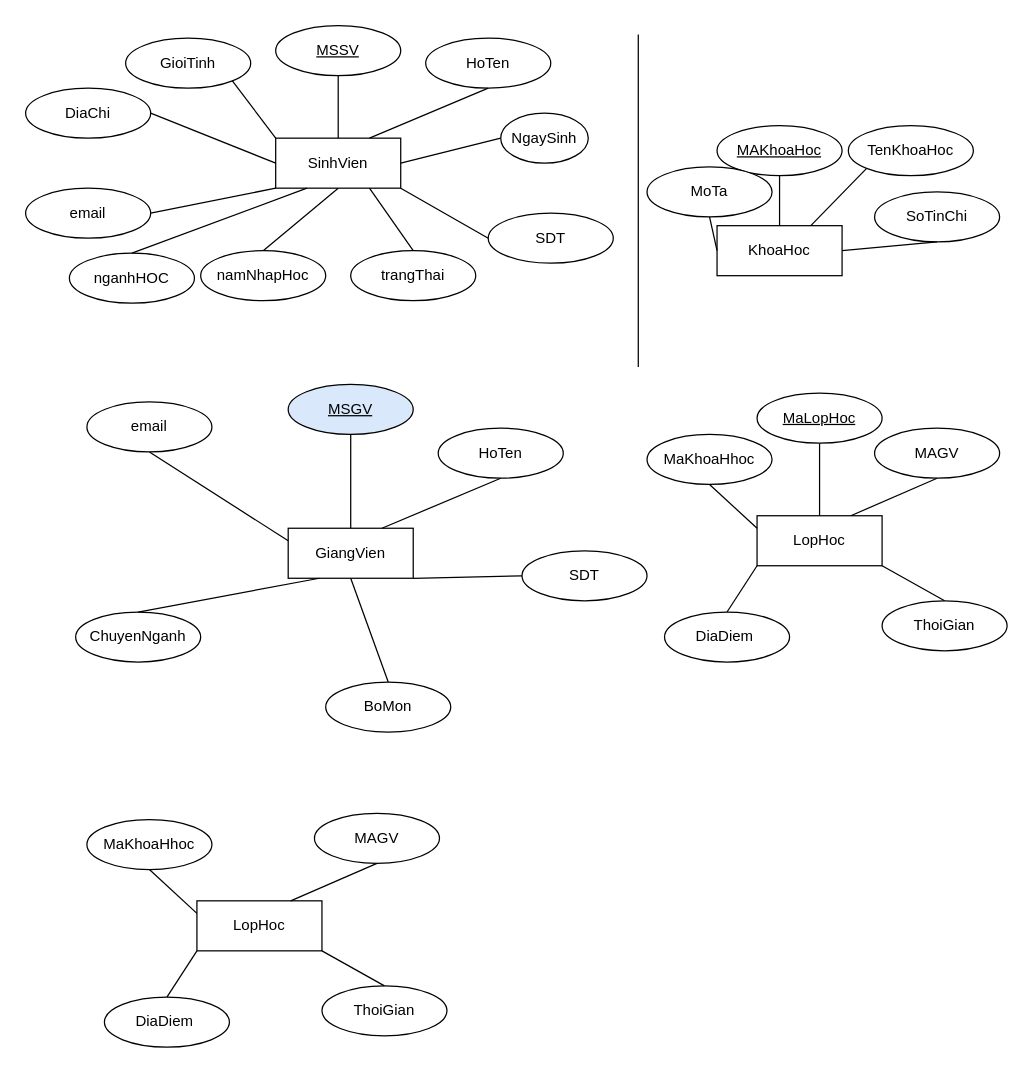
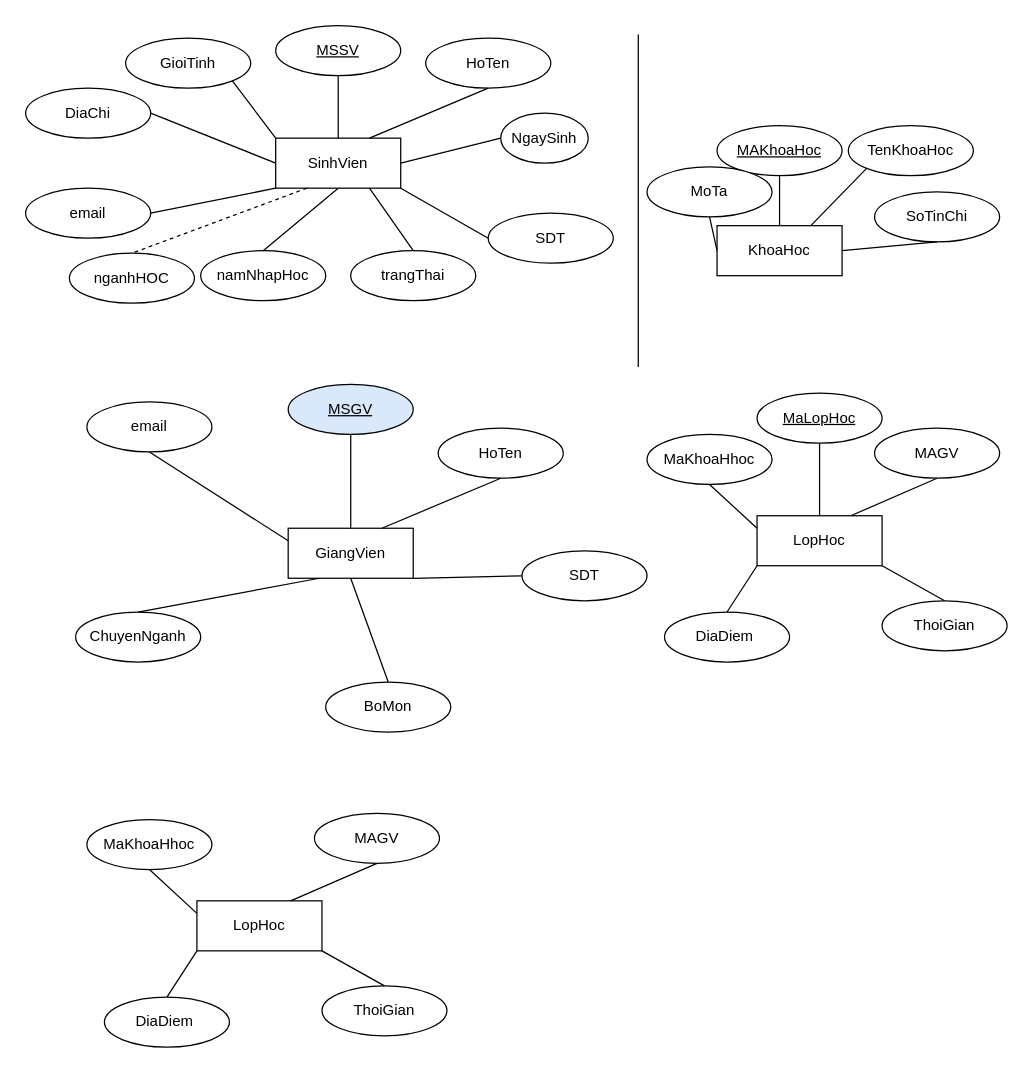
(218, 221) -> (218, 221)
